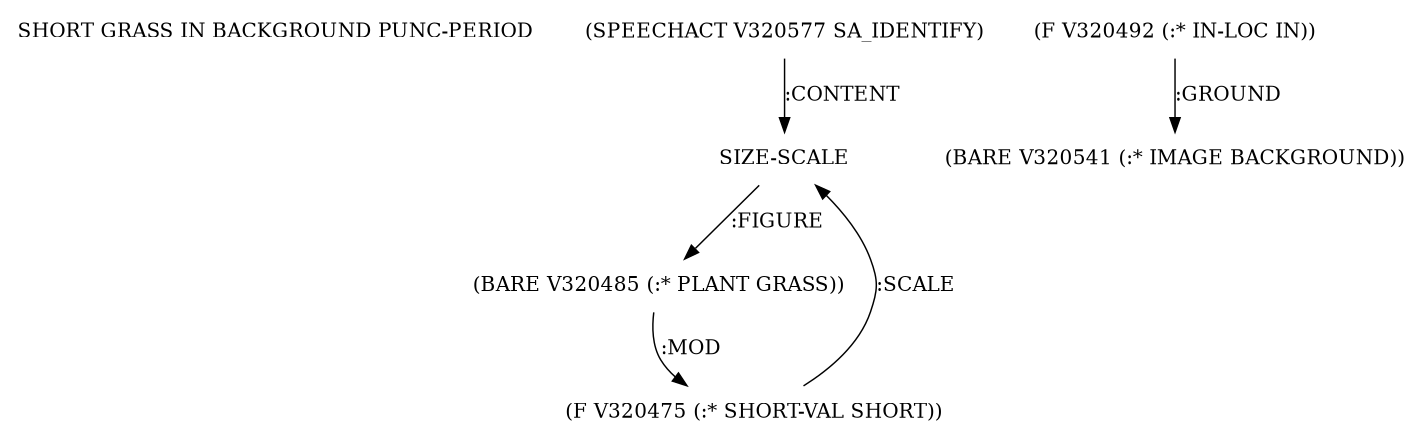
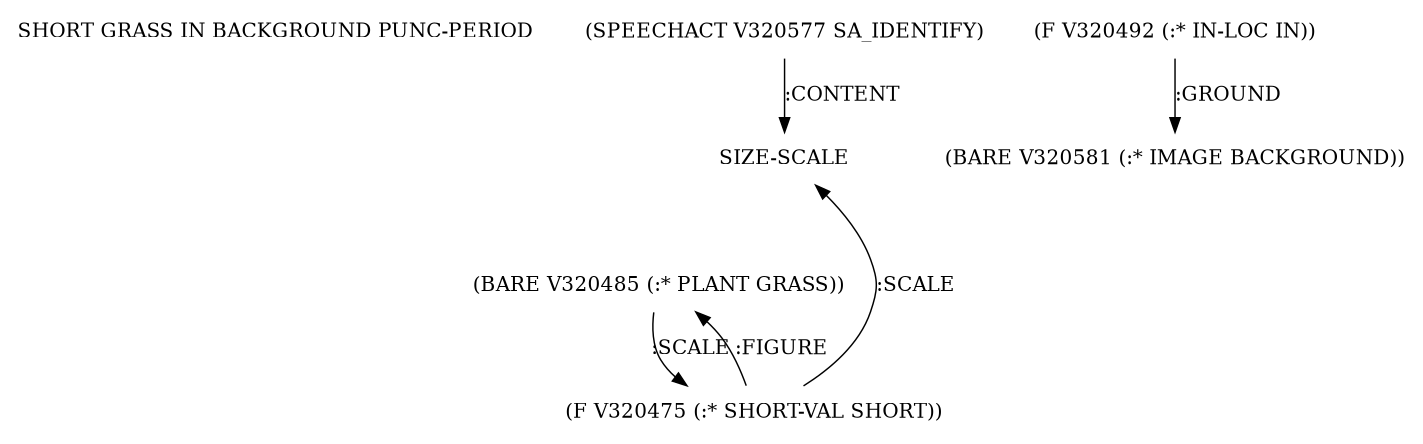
(1175, 159) -> (1175, 159)
(727, 217) -> (731, 351)
(691, 349) -> (691, 349)
